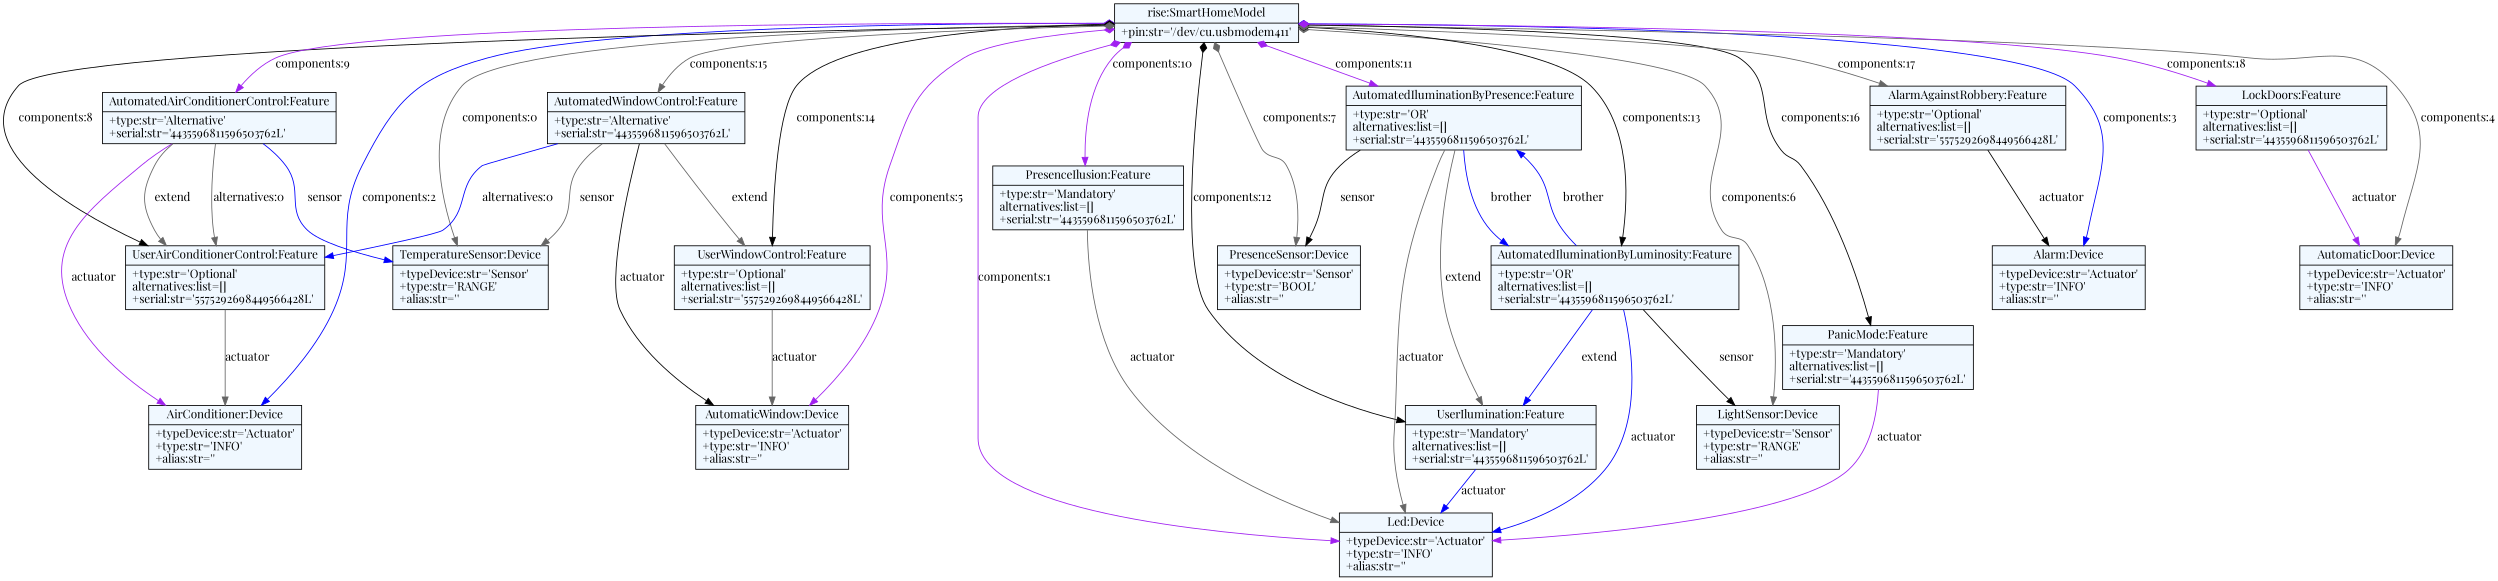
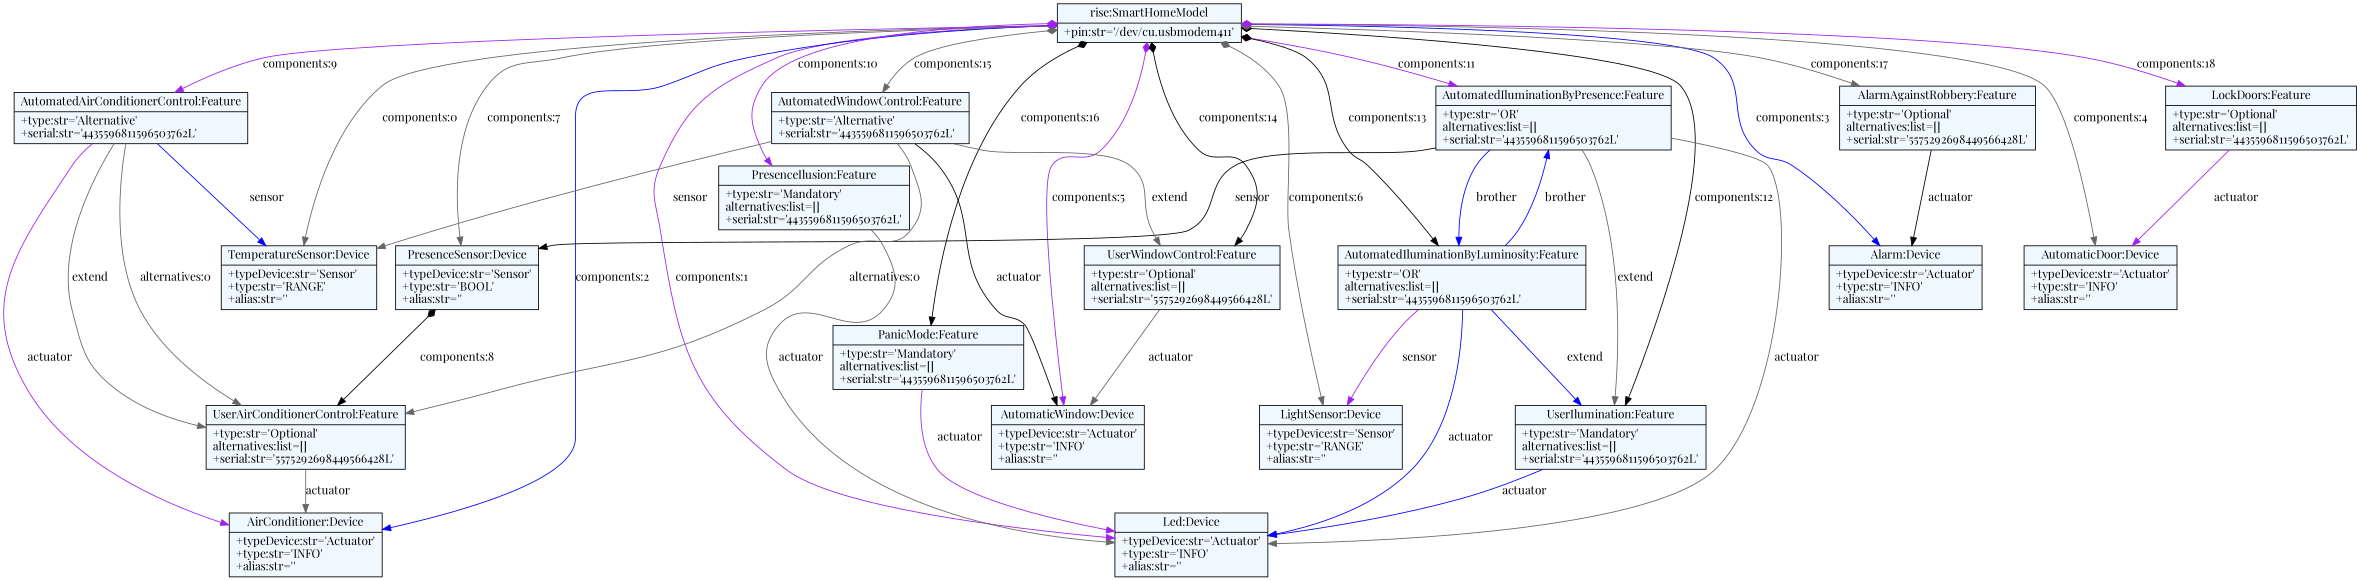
(445, 43) -> (386, 358)
(457, 214) -> (719, 331)
(1686, 355) -> (1381, 351)
